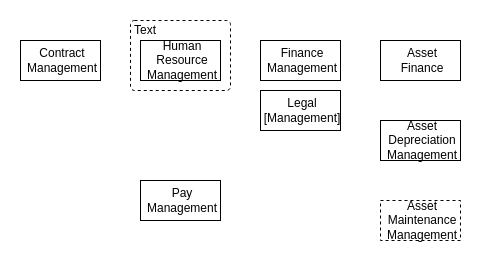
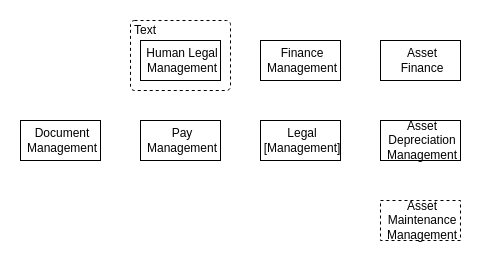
(61, 61) -> none
(183, 61) -> (183, 61)
(301, 111) -> (301, 141)
none -> (61, 141)
(181, 201) -> (181, 141)
